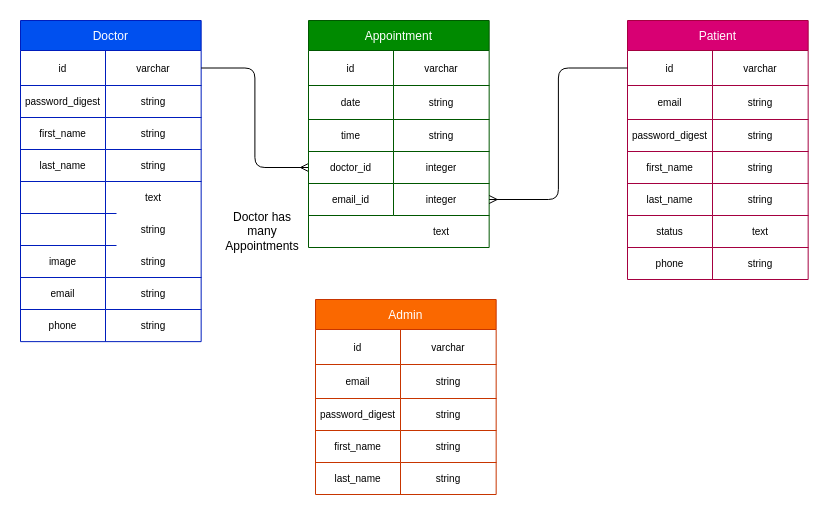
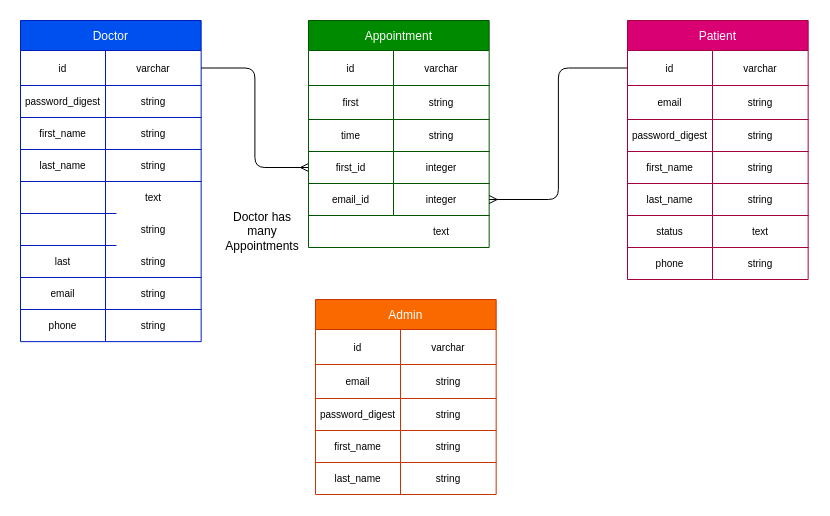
(351, 103) -> (351, 103)
(351, 168) -> (351, 168)
(63, 262) -> (63, 262)
